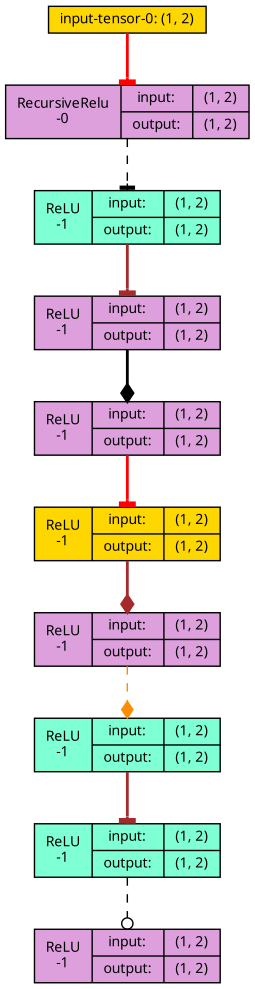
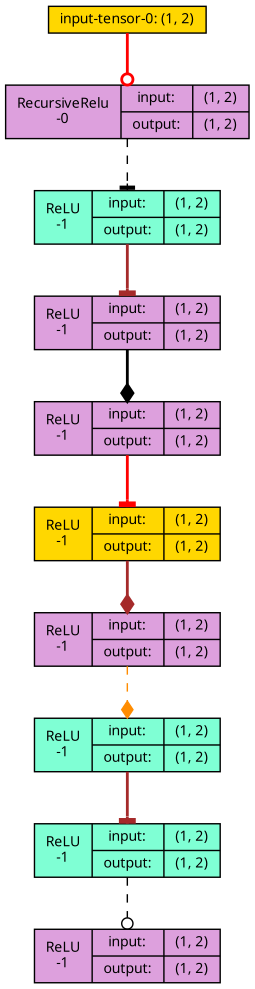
(127, 55) -> (127, 53)
